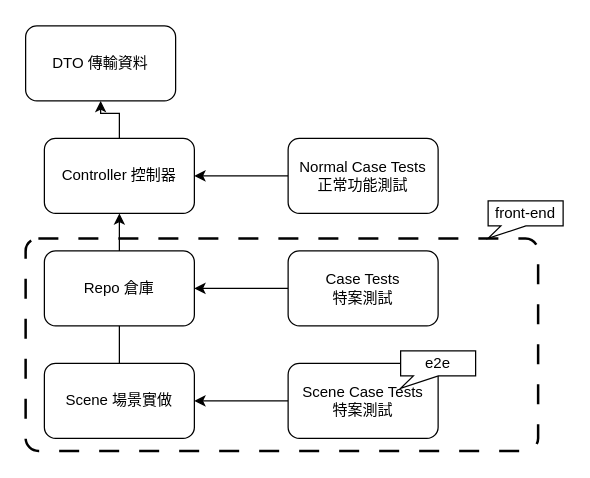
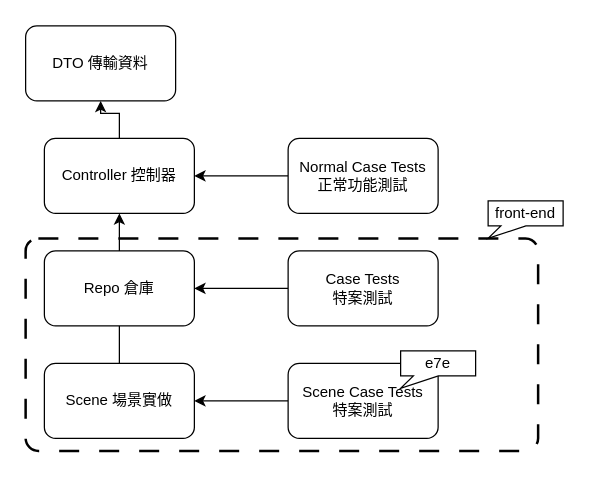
(438, 363) -> (438, 363)
